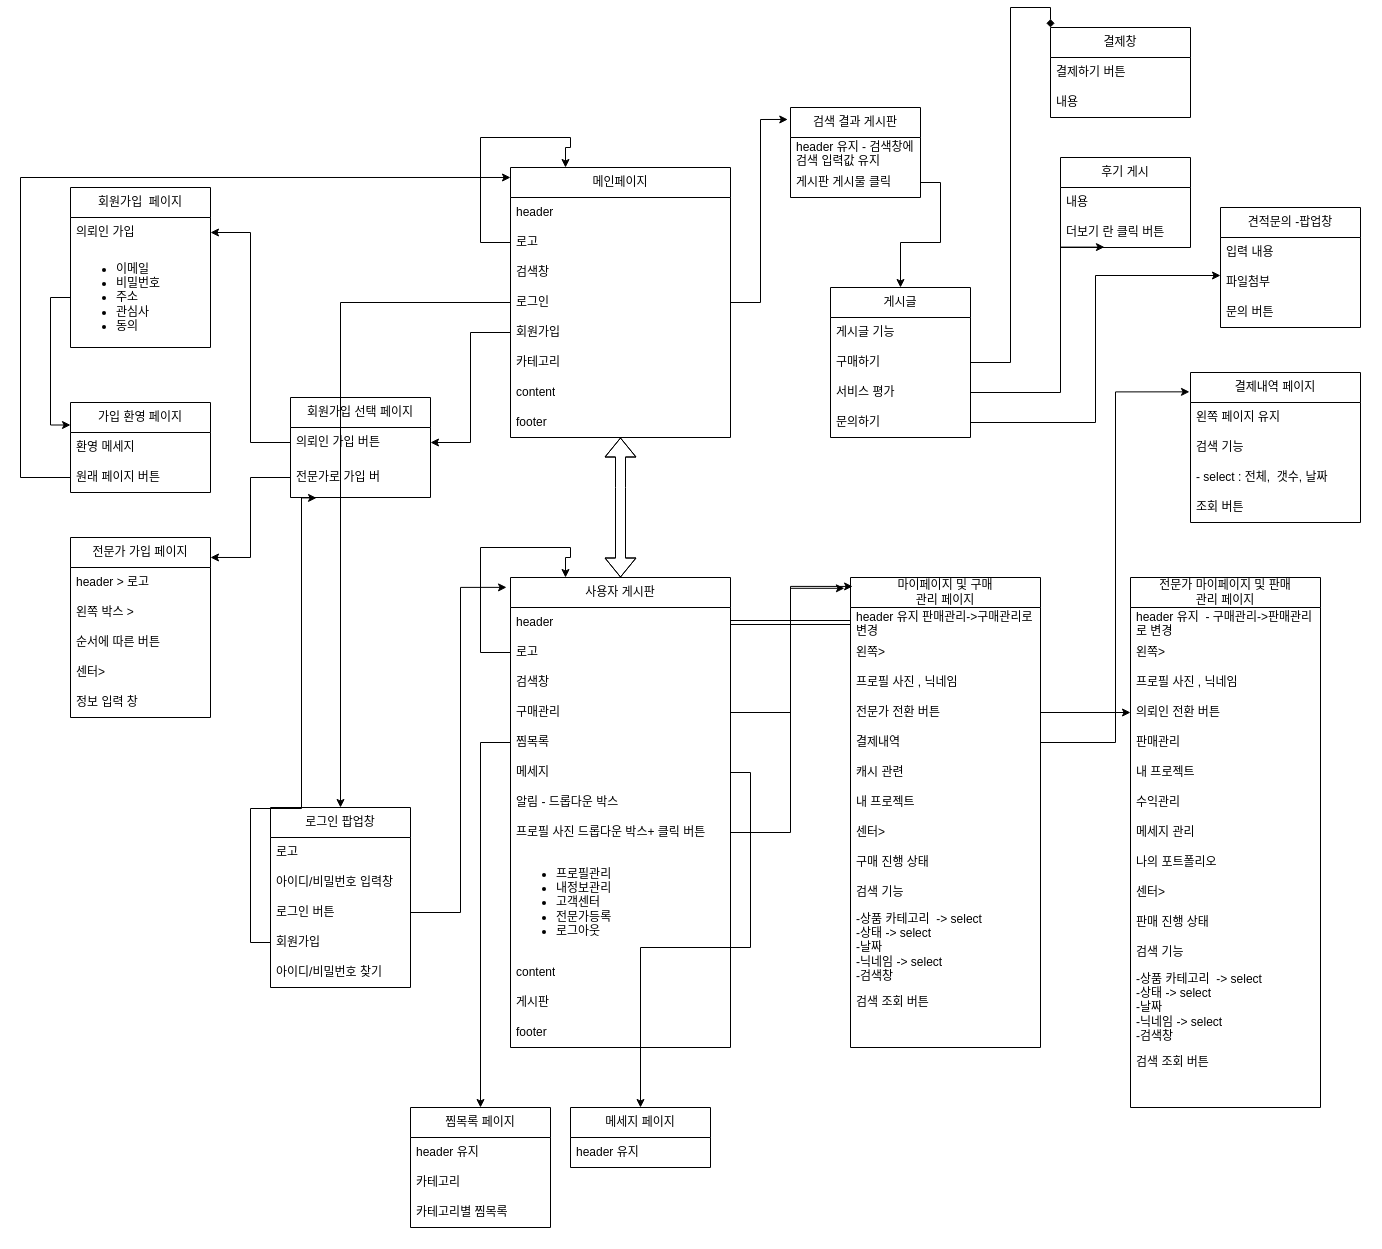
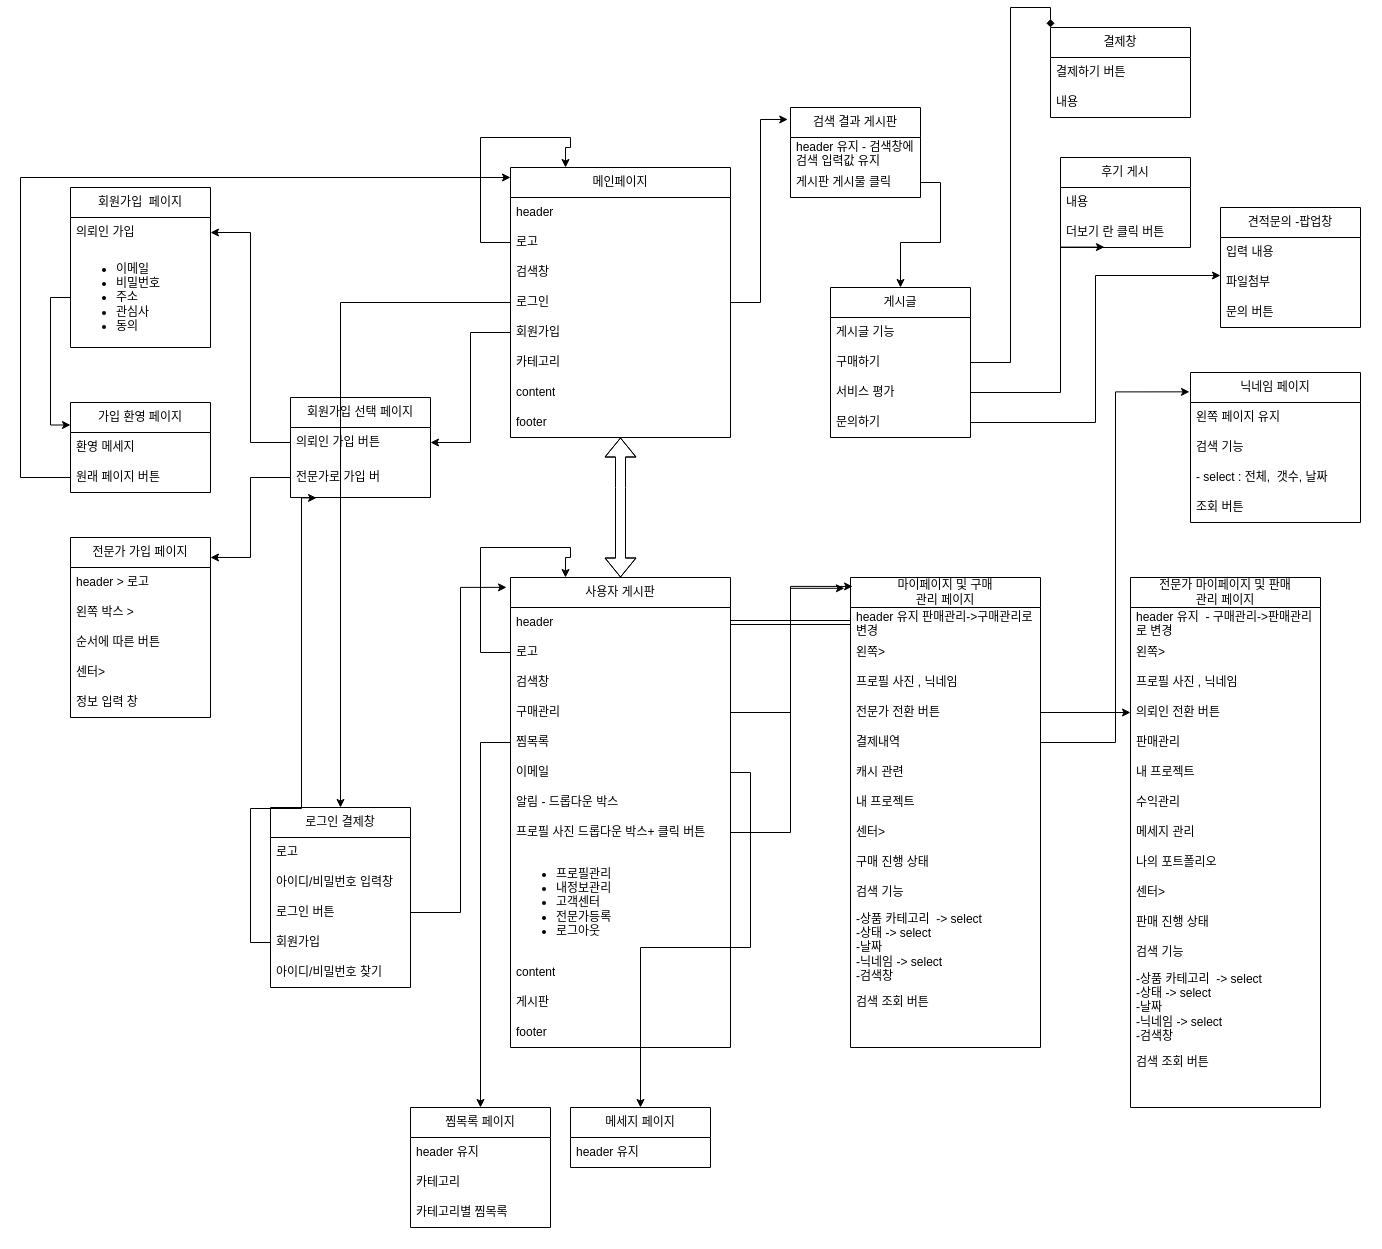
(1276, 388) -> (1276, 388)
(535, 773) -> (535, 773)
(341, 823) -> (341, 823)
